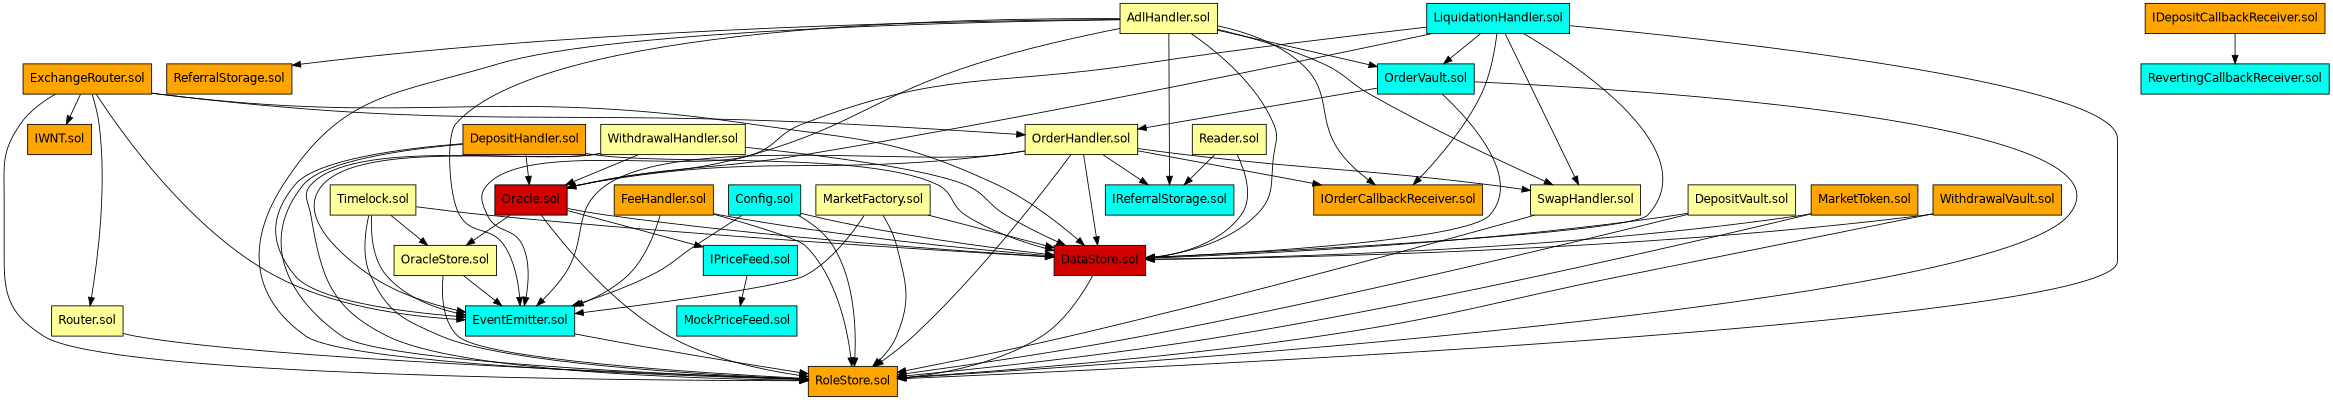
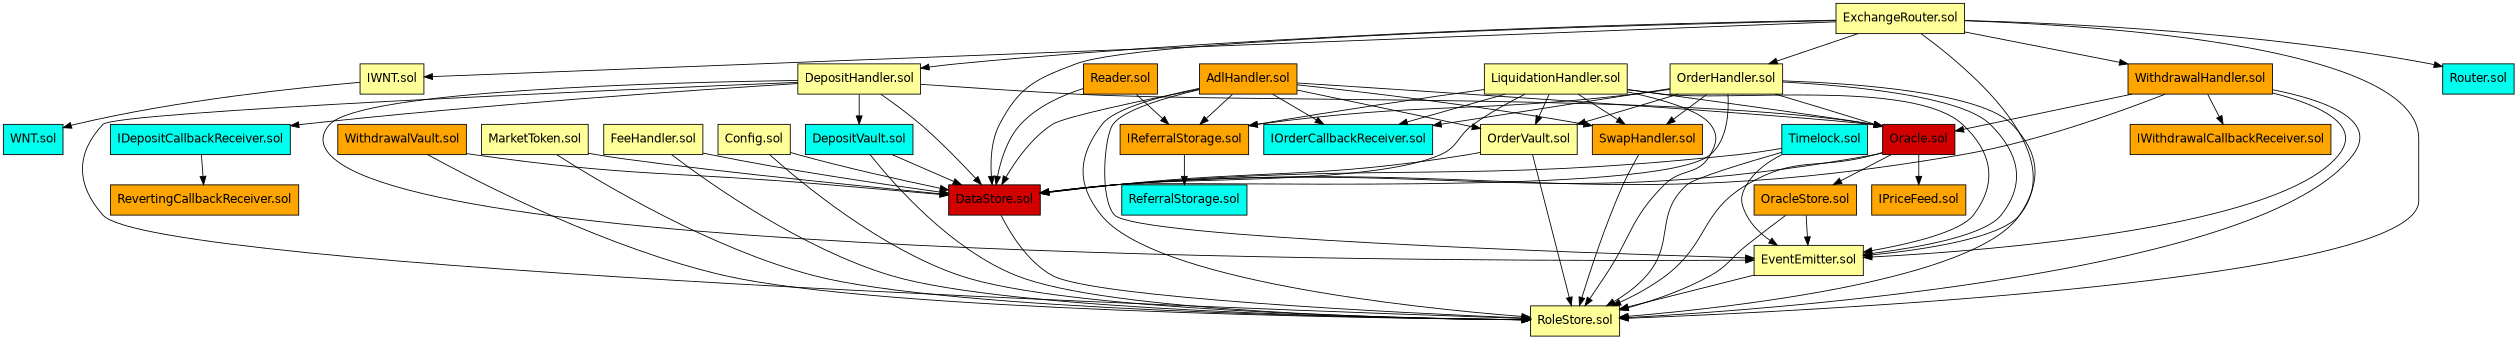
(1169, 18) -> (1248, 79)
(1498, 18) -> (1556, 79)
(2235, 18) -> (200, 139)
(669, 33) -> (1184, 166)
none -> (1382, 35)
none -> (2042, 47)
(87, 79) -> (1900, 18)
(229, 79) -> (1184, 200)
(1426, 79) -> (1529, 139)
(2235, 79) -> (205, 200)
none -> (548, 101)
none -> (859, 105)
(1256, 109) -> (1622, 111)
none -> (1354, 109)
none -> (33, 139)
(60, 139) -> (392, 79)
(524, 139) -> (859, 79)
(673, 139) -> (2200, 79)
(1229, 139) -> (1121, 79)
none -> (2231, 139)
(373, 200) -> (1825, 139)
(664, 200) -> (653, 139)
(765, 200) -> (754, 139)
(873, 200) -> none
(1170, 200) -> (1184, 139)
(1398, 200) -> (1348, 139)
(1586, 200) -> (1647, 139)
(1742, 200) -> (859, 139)
(1864, 200) -> (535, 139)
(406, 228) -> none
(445, 260) -> (1805, 200)
(750, 260) -> (1919, 200)
(665, 267) -> none
(633, 270) -> none
(87, 321) -> (2478, 79)
(520, 321) -> (1809, 260)
(737, 321) -> none
(376, 359) -> none
(853, 381) -> (1575, 321)
